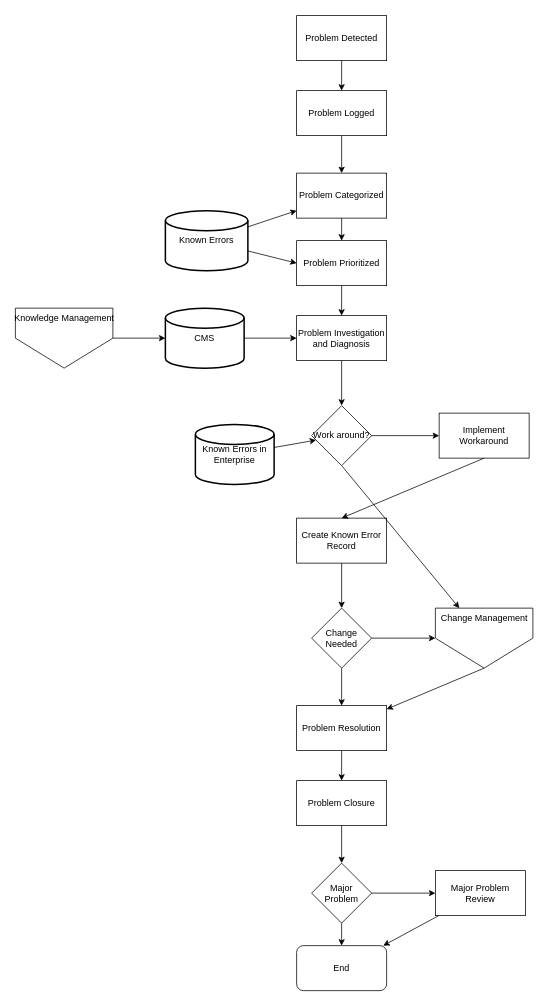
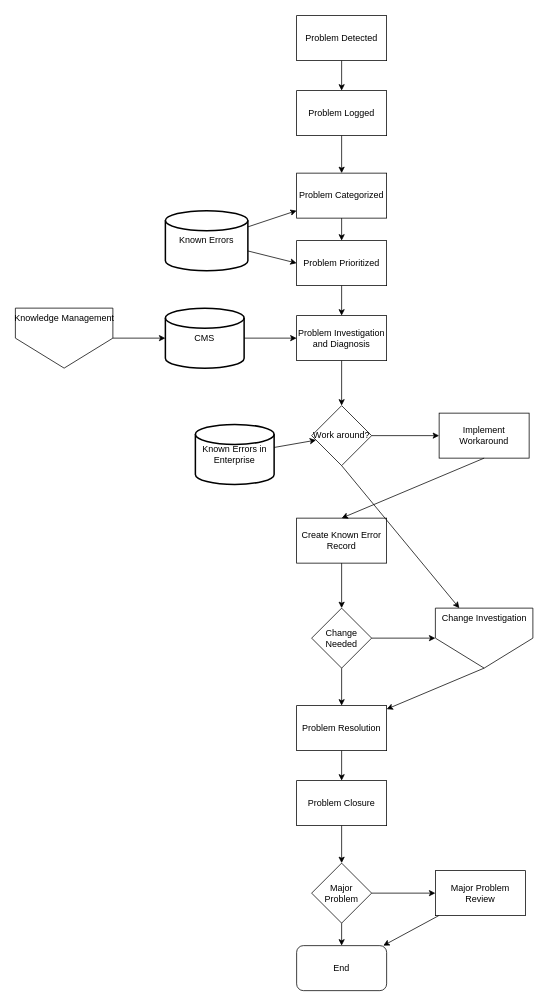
(485, 619) -> (485, 619)
